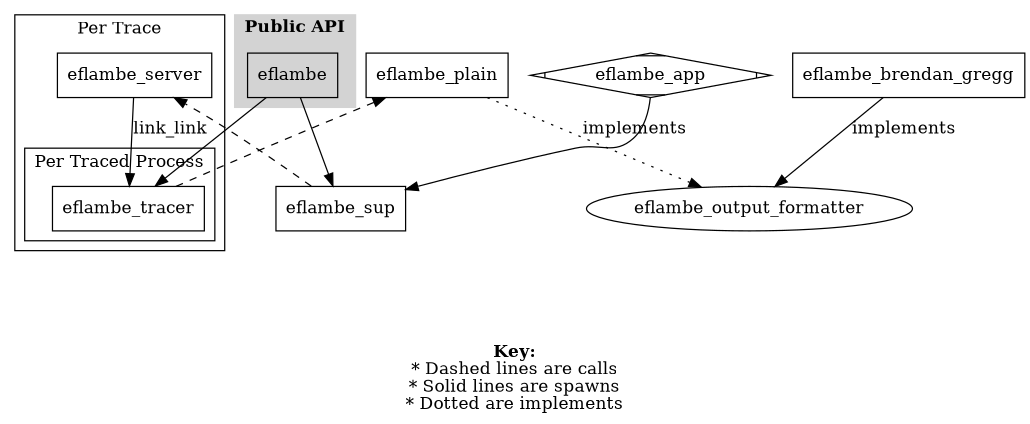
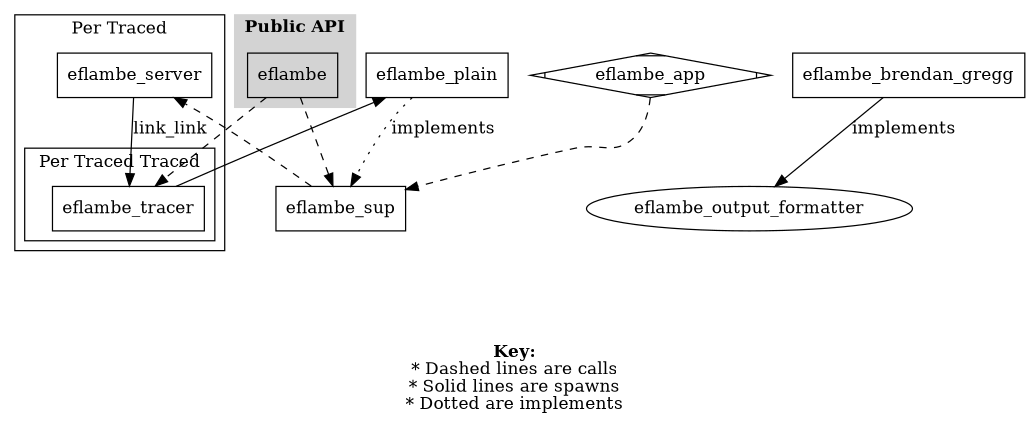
(120, 29) -> (120, 29)
(314, 136) -> (314, 136)
(216, 138) -> (216, 138)
(583, 138) -> (381, 134)
(275, 144) -> (275, 144)
(548, 154) -> (548, 154)
(120, 162) -> (120, 162)
